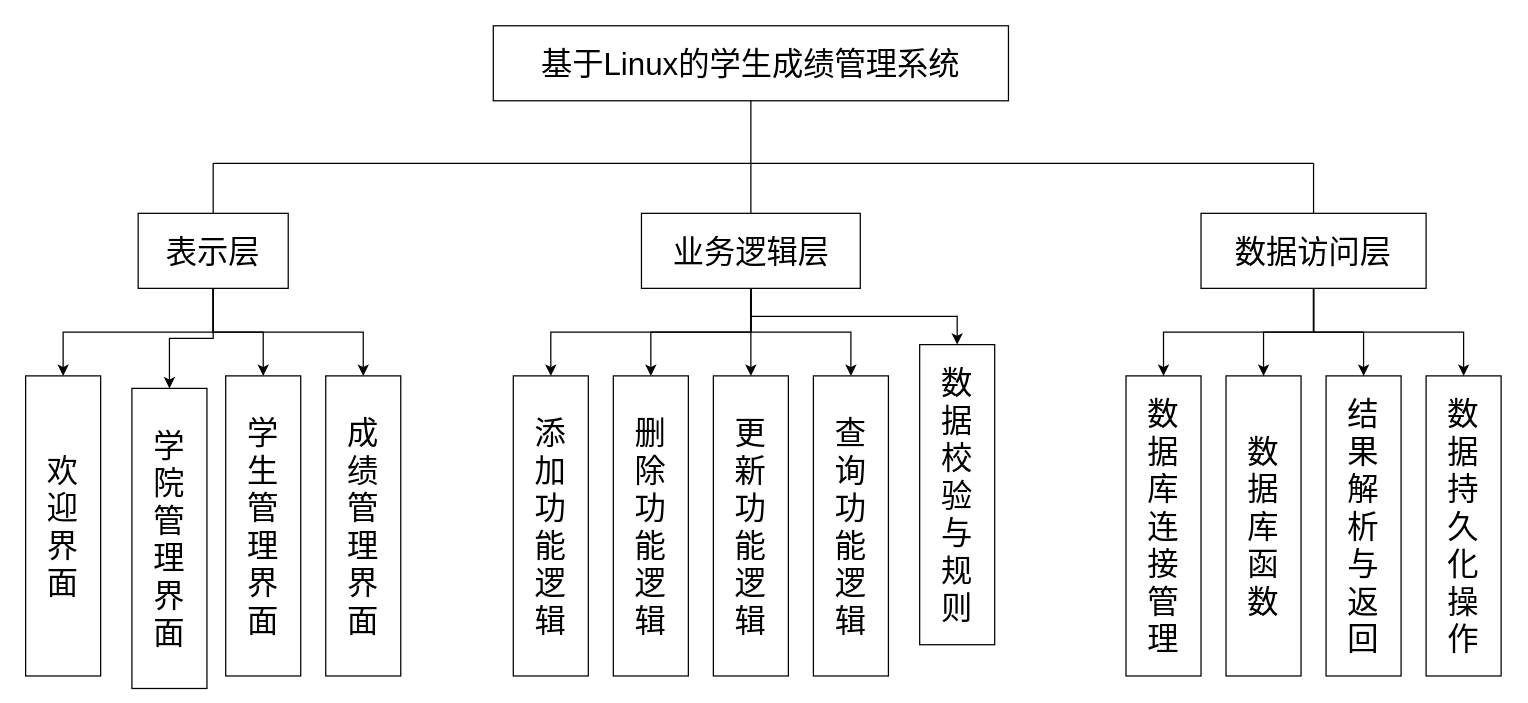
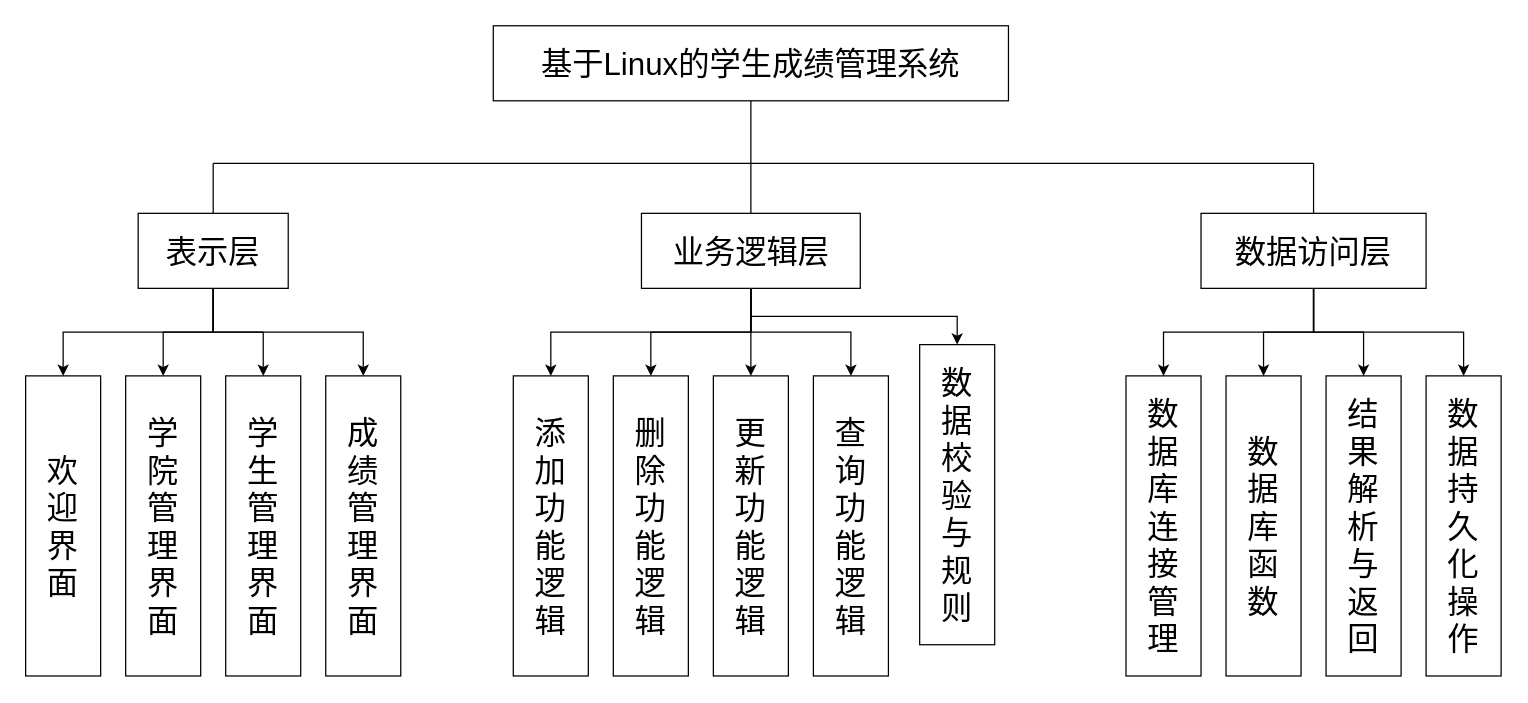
(169, 538) -> (163, 526)
